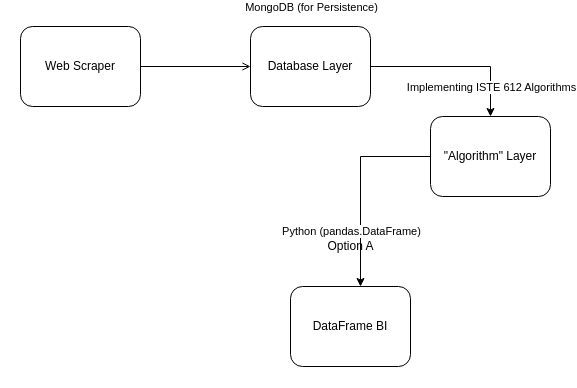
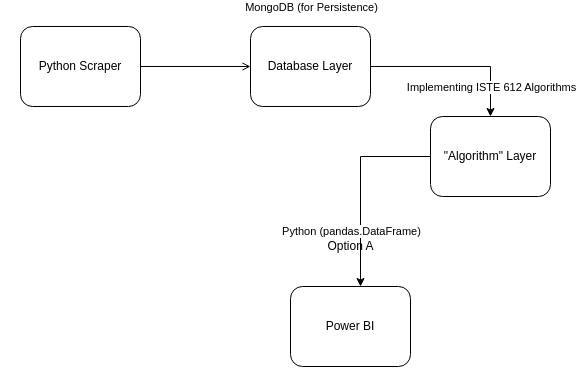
(81, 67) -> (81, 67)
(351, 327) -> (351, 327)
